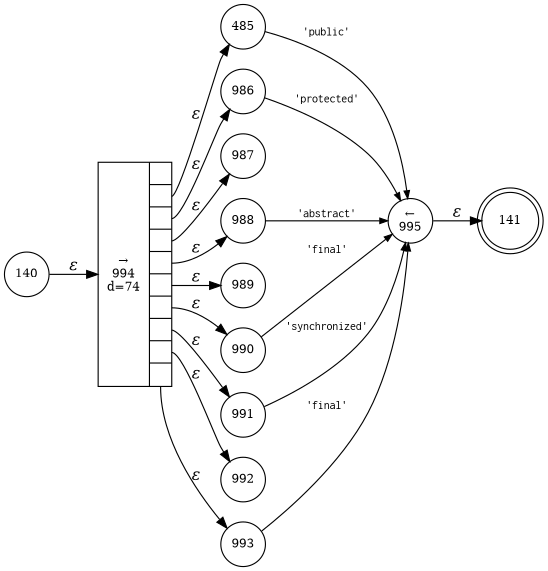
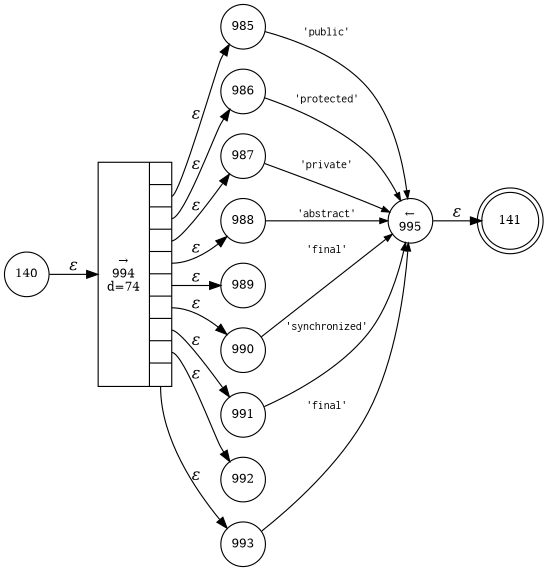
(243, 27) -> (243, 27)
none -> (324, 186)
